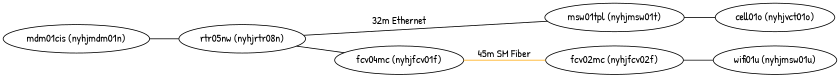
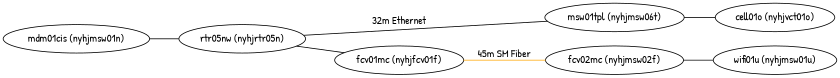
(615, 17) -> (615, 17)
(76, 39) -> (76, 39)
(242, 39) -> (242, 39)
(399, 60) -> (399, 60)
(615, 60) -> (615, 60)
